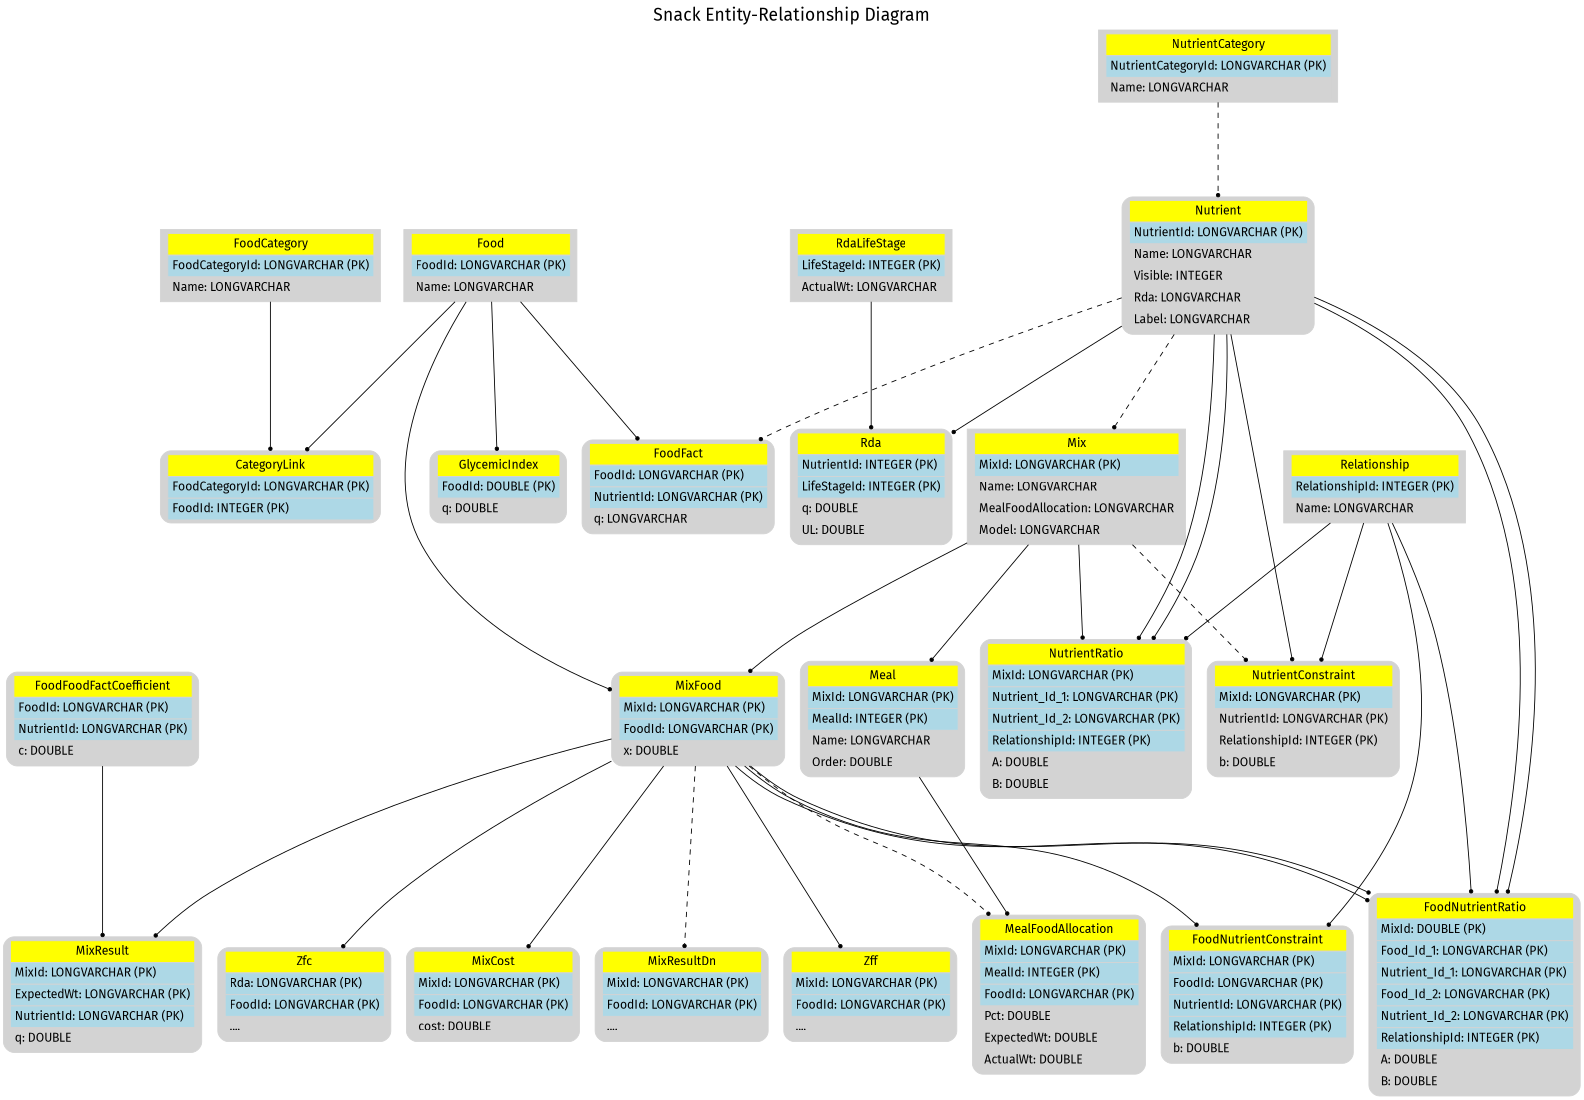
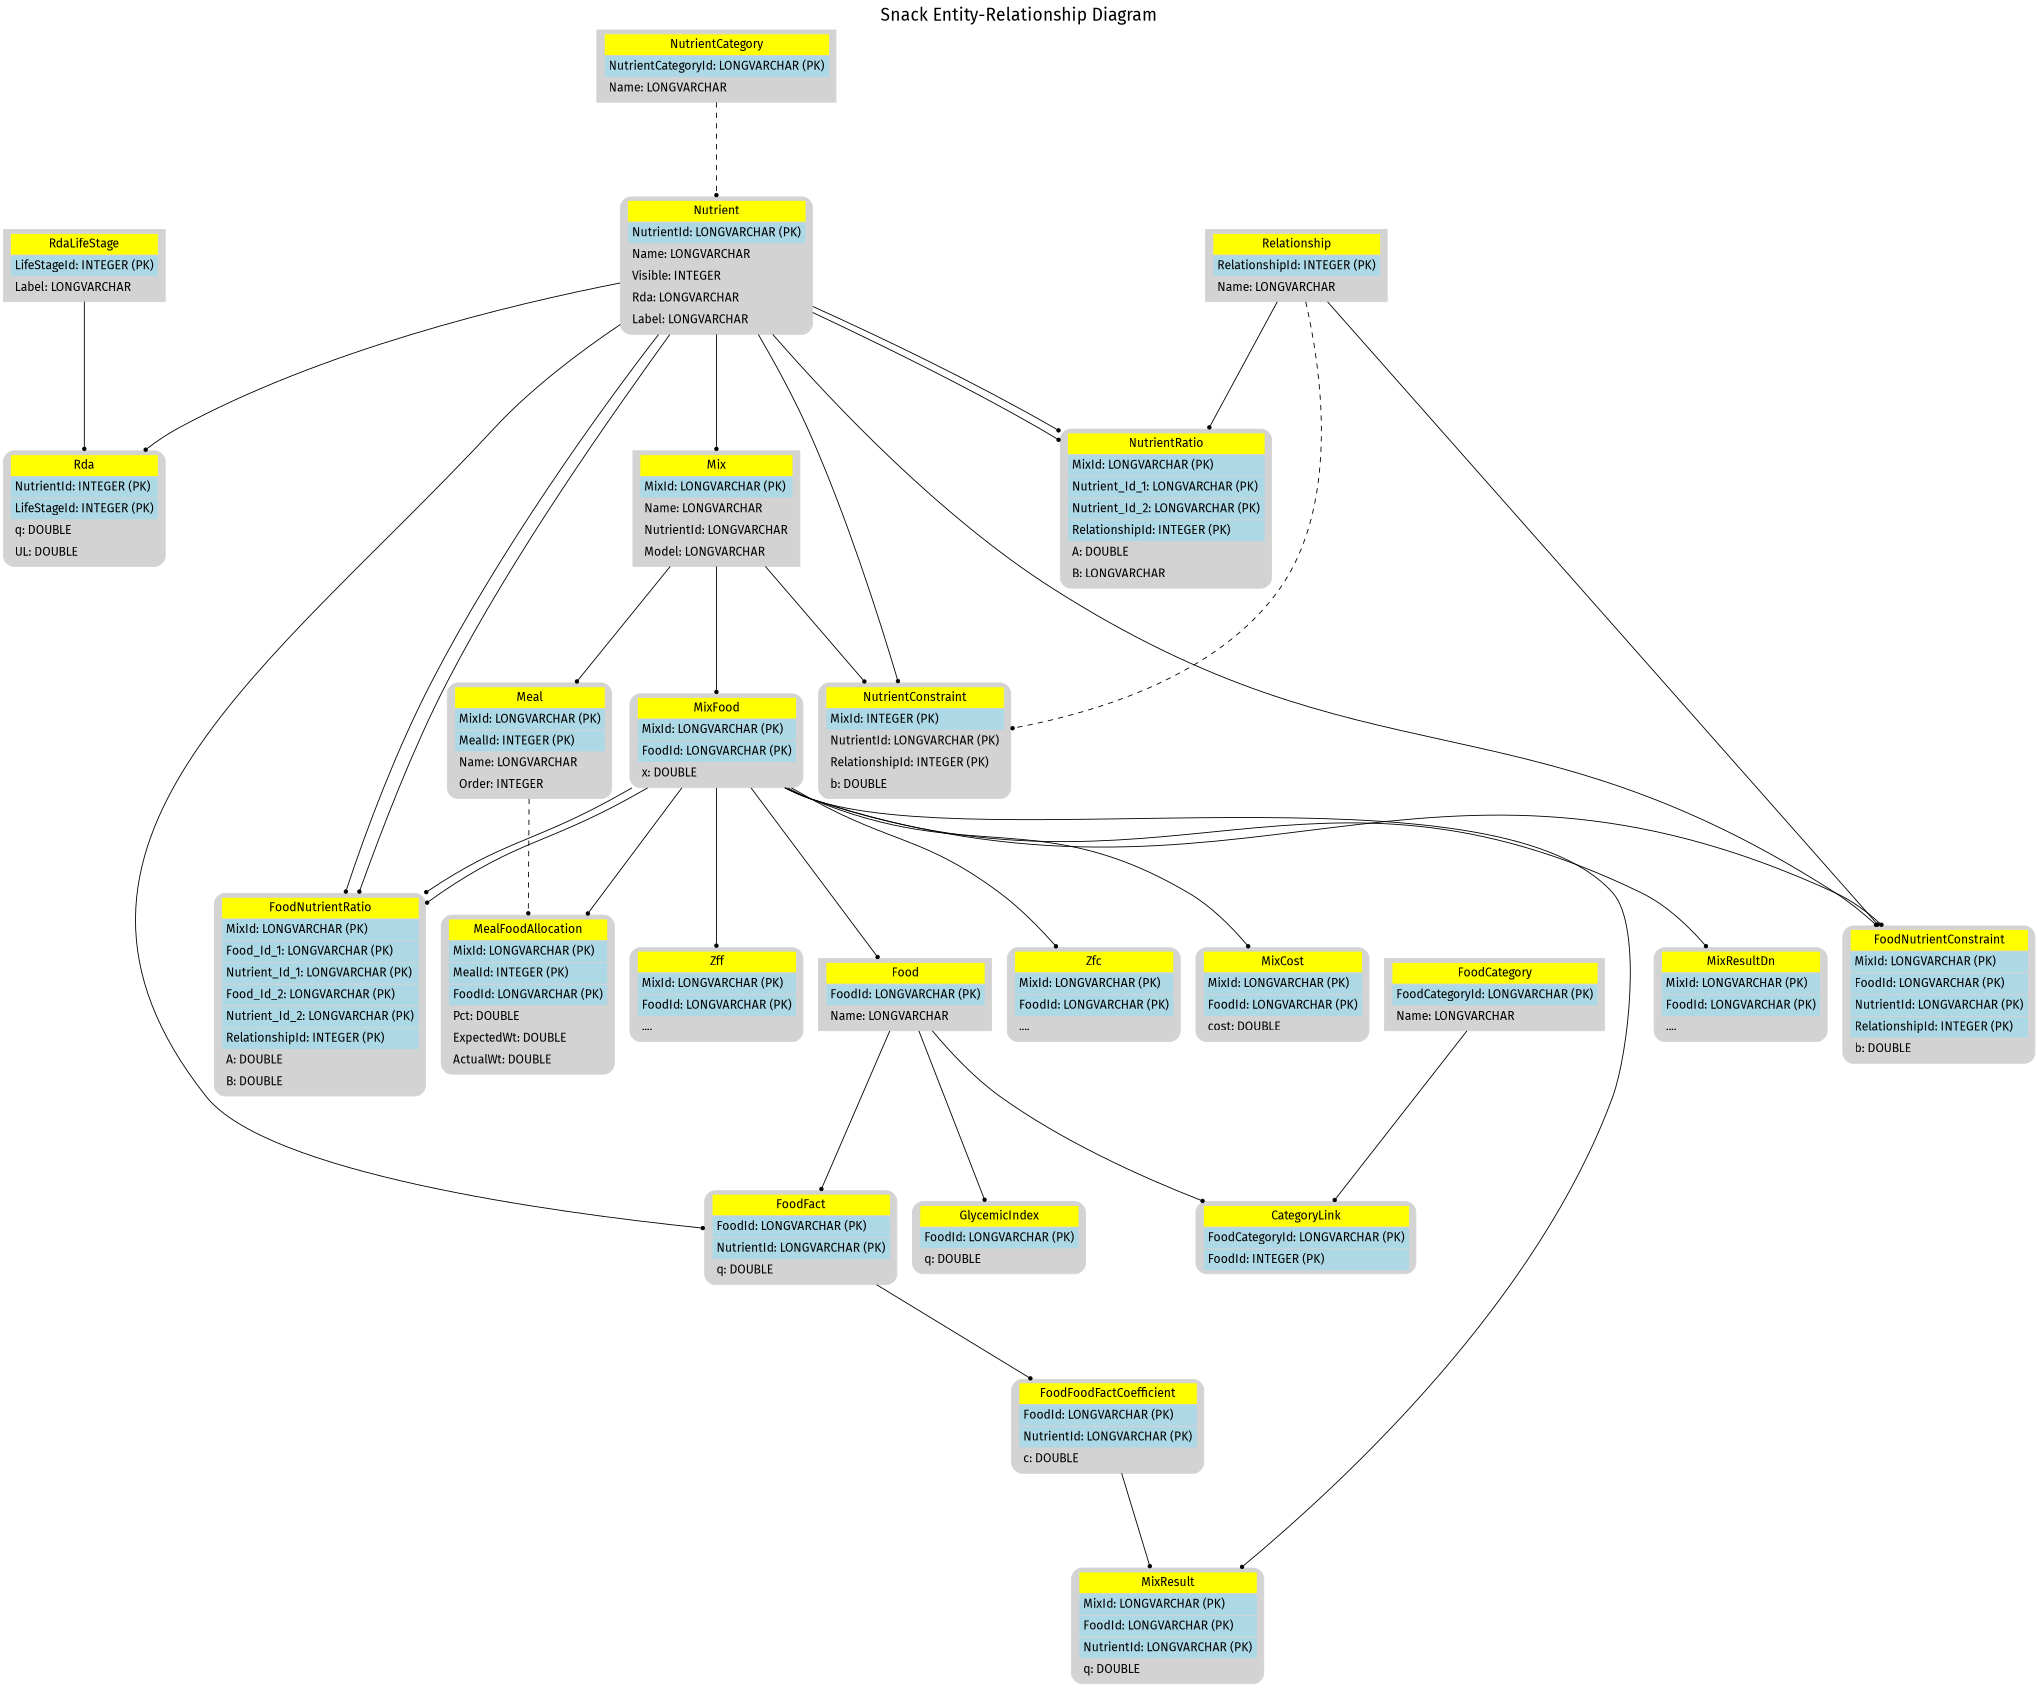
(869, 287) -> (73, 287)
(940, 363) -> (142, 884)
(1145, 380) -> (716, 391)
(499, 487) -> (999, 1238)
(1077, 509) -> (716, 530)
(641, 519) -> (745, 1270)
(418, 536) -> (814, 872)
(1081, 590) -> none
(1343, 590) -> (1276, 593)
(1189, 602) -> (814, 623)
(1290, 697) -> (885, 719)
none -> (1285, 699)
(1450, 702) -> none
(853, 763) -> (501, 784)
(1021, 784) -> (1119, 574)
(868, 840) -> (635, 850)
(967, 851) -> (529, 855)
(690, 855) -> (1256, 828)
(1433, 929) -> (297, 929)
(296, 983) -> (1090, 983)
(103, 995) -> (1159, 1626)
none -> (953, 1331)
